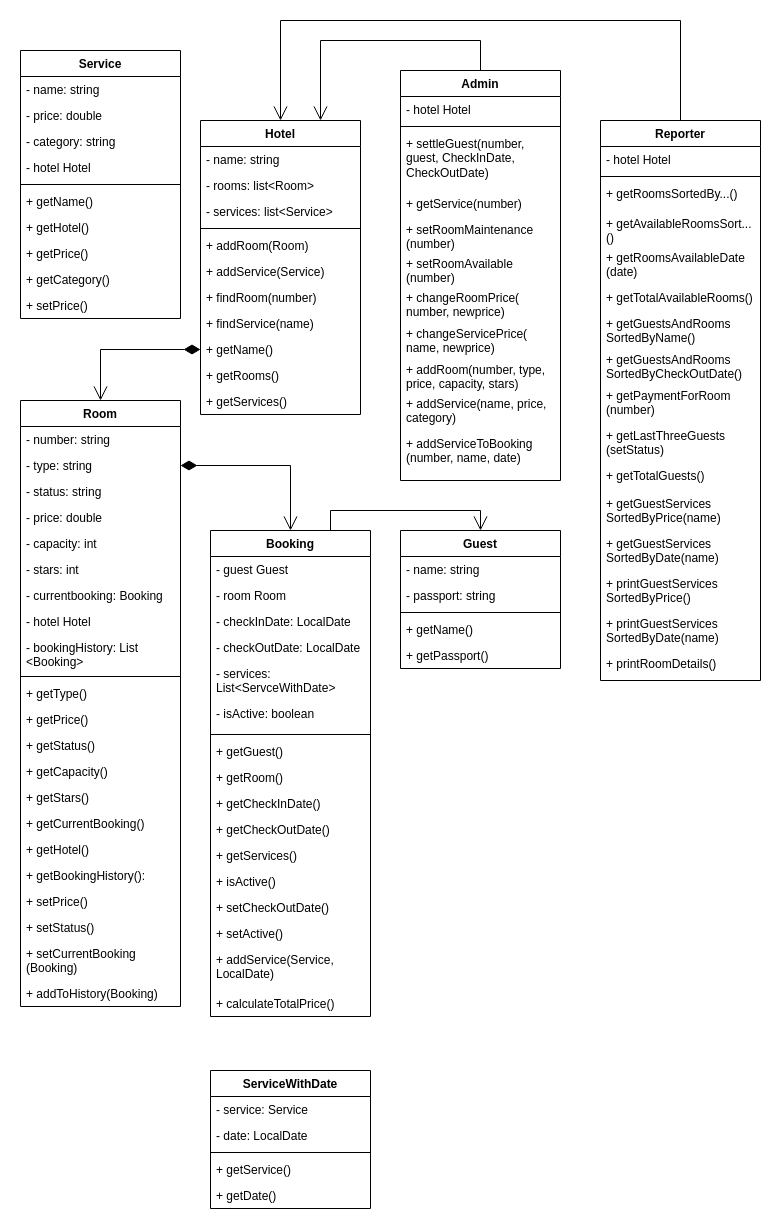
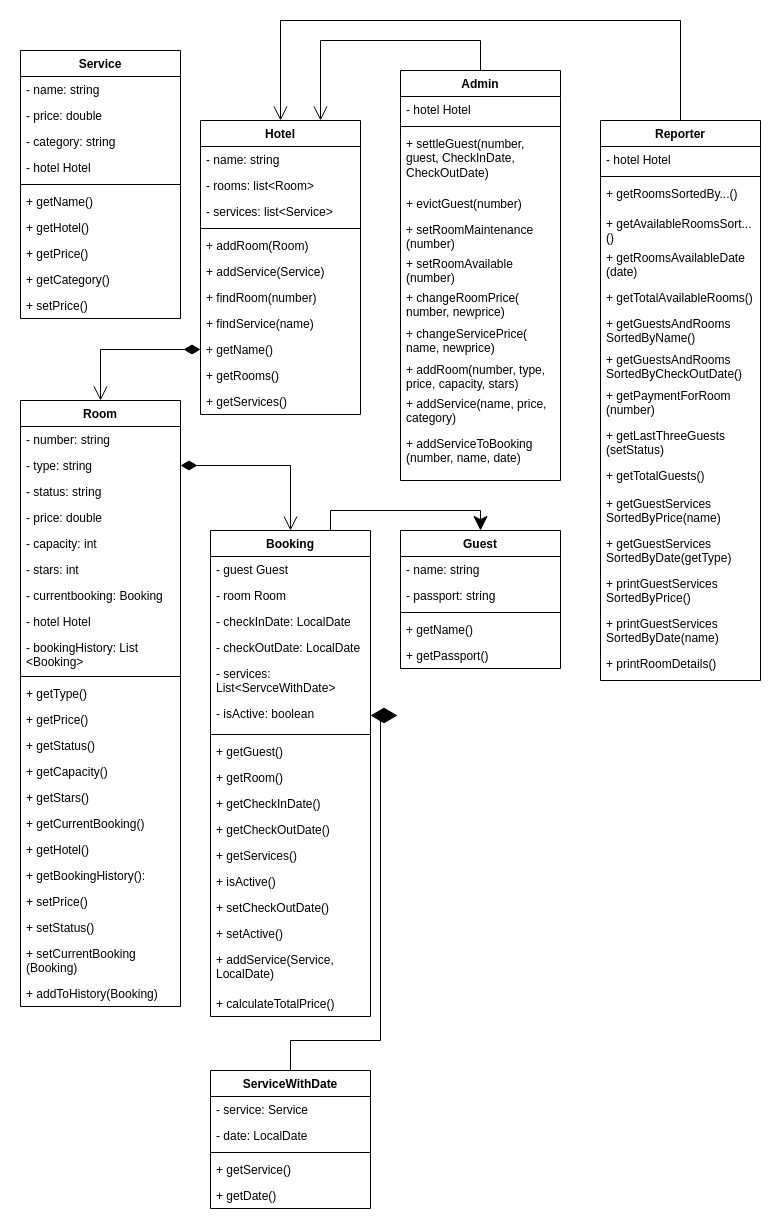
(471, 205) -> (471, 205)
(481, 521) -> (481, 518)
(667, 552) -> (677, 552)
none -> (381, 931)
